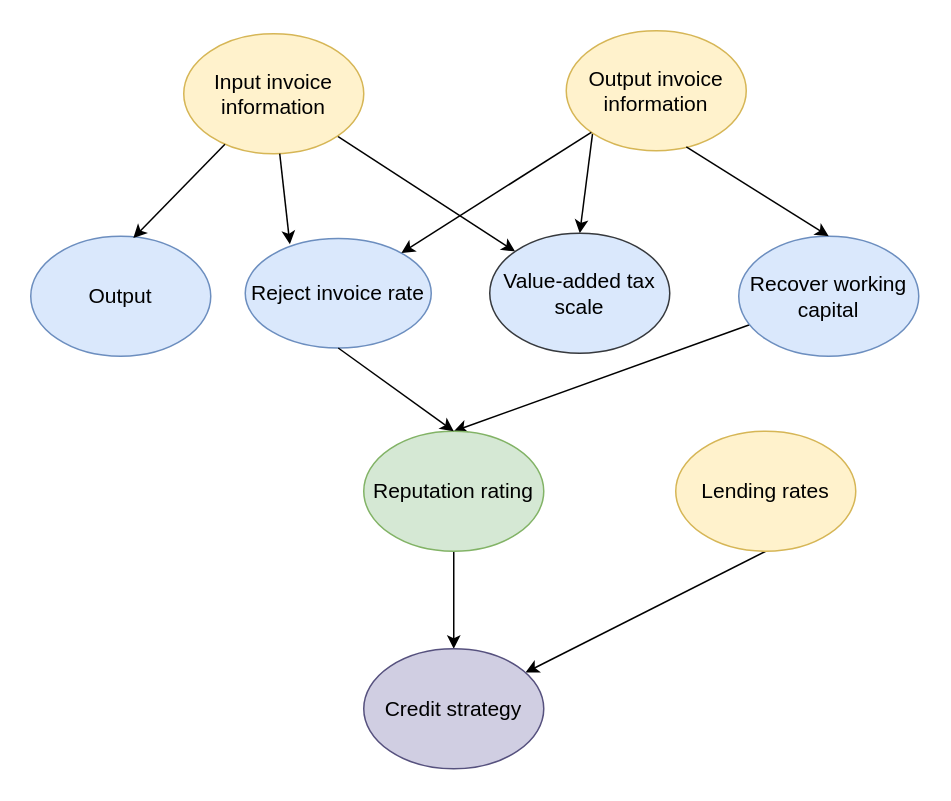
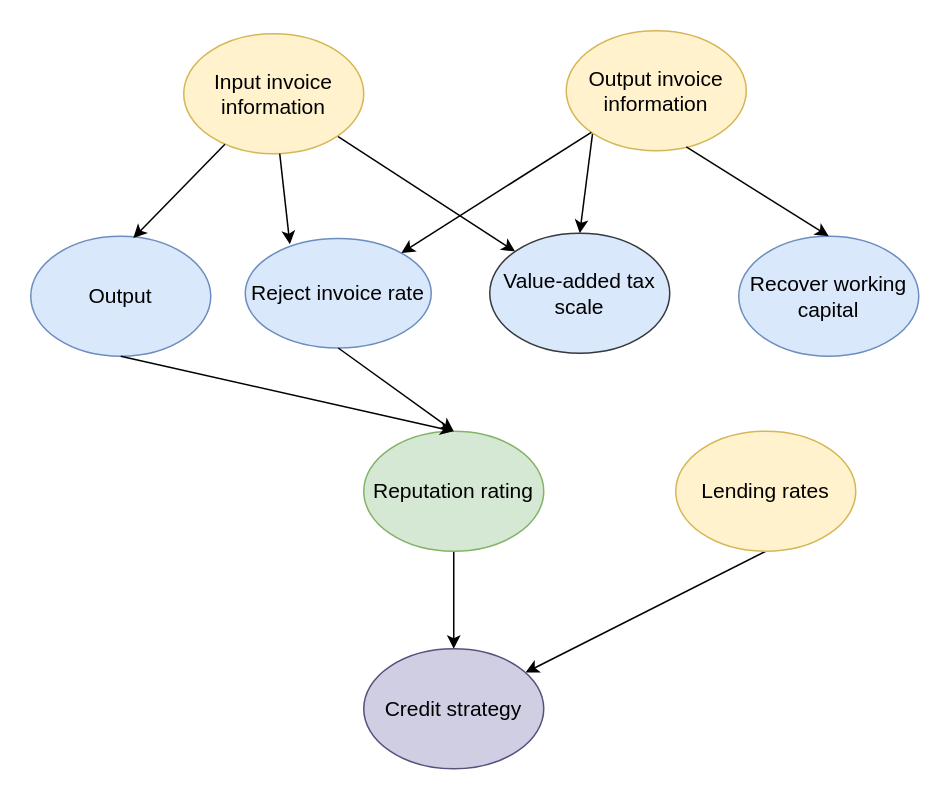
(606, 376) -> none
none -> (282, 393)
